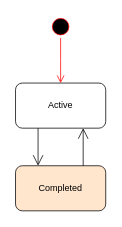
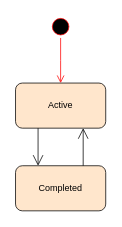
(60, 105) -> (60, 105)
